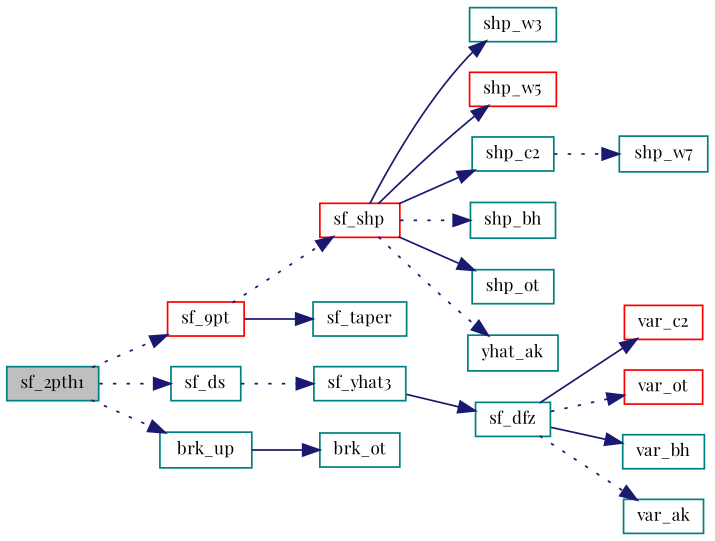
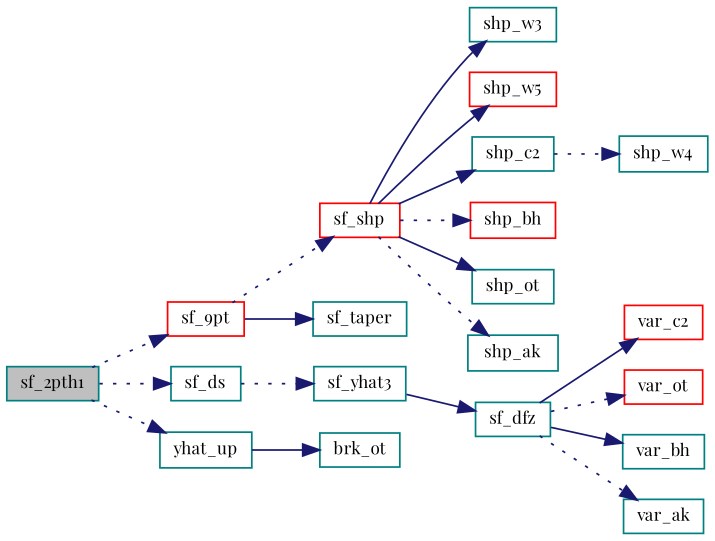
(664, 154) -> (664, 154)
(513, 220) -> (513, 220)
(513, 353) -> (513, 353)
(206, 450) -> (206, 450)
